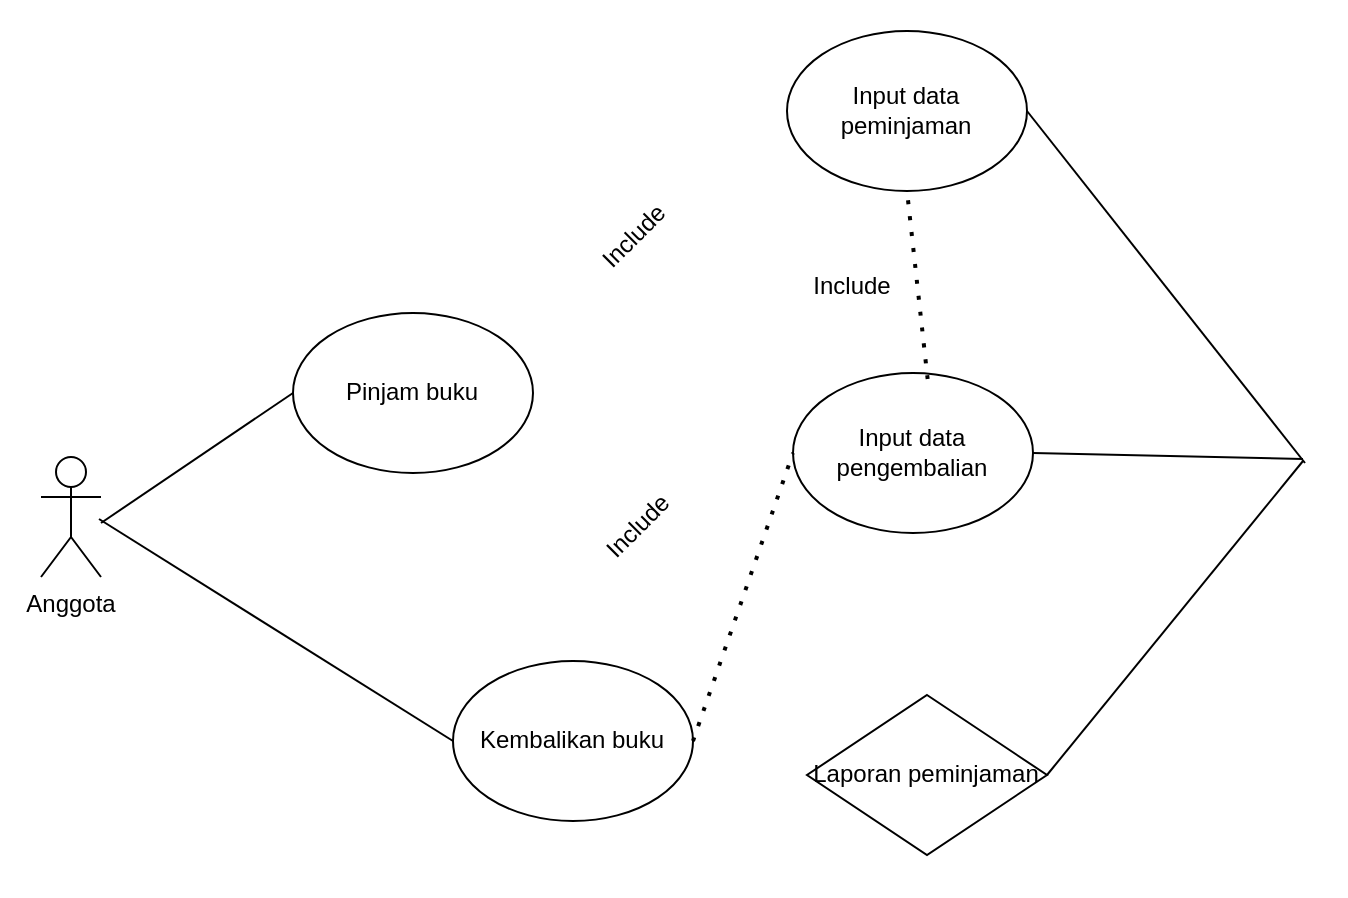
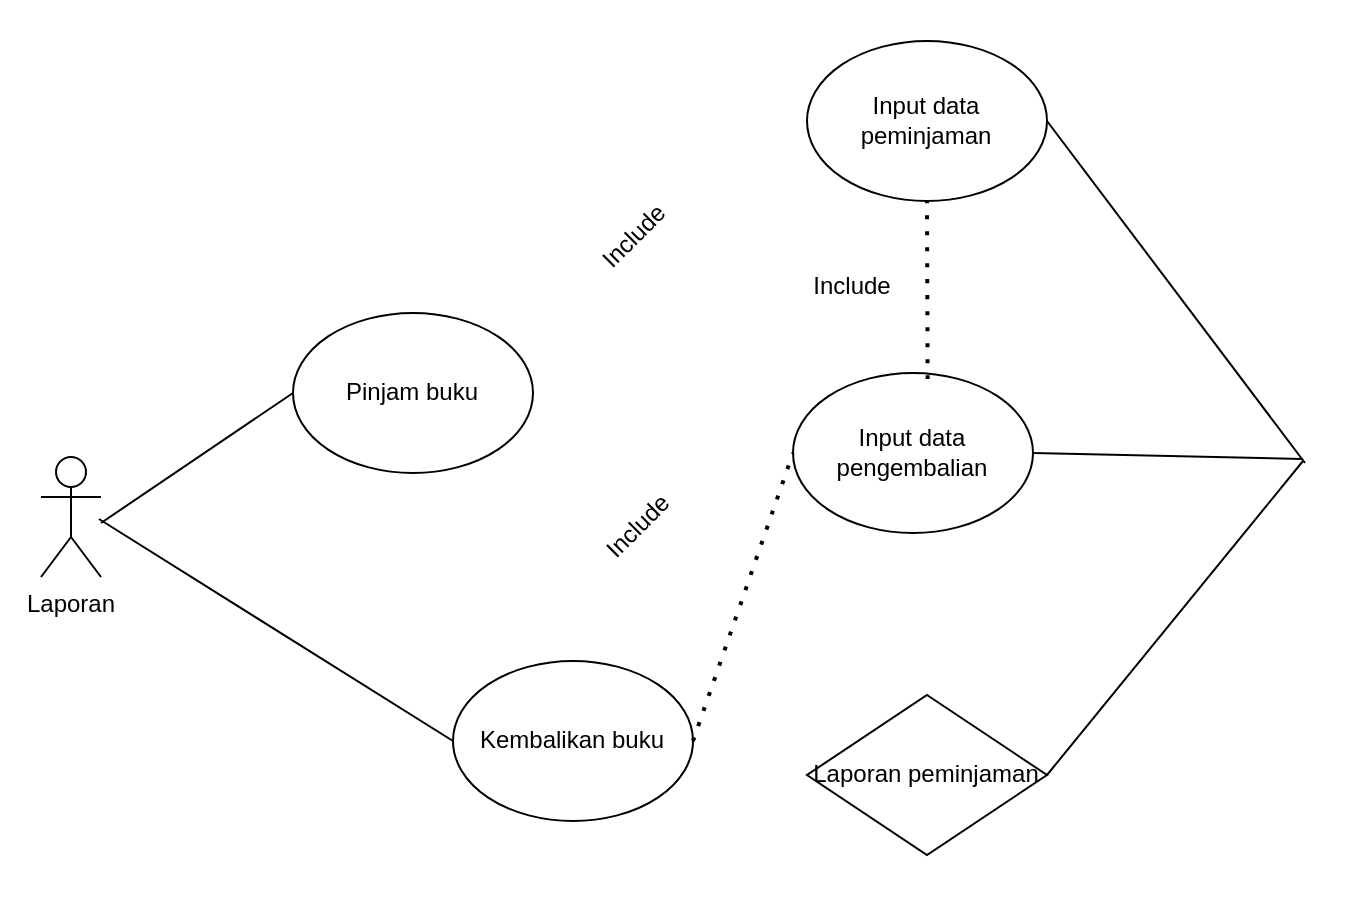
(907, 111) -> (927, 121)
(72, 605) -> (72, 605)
